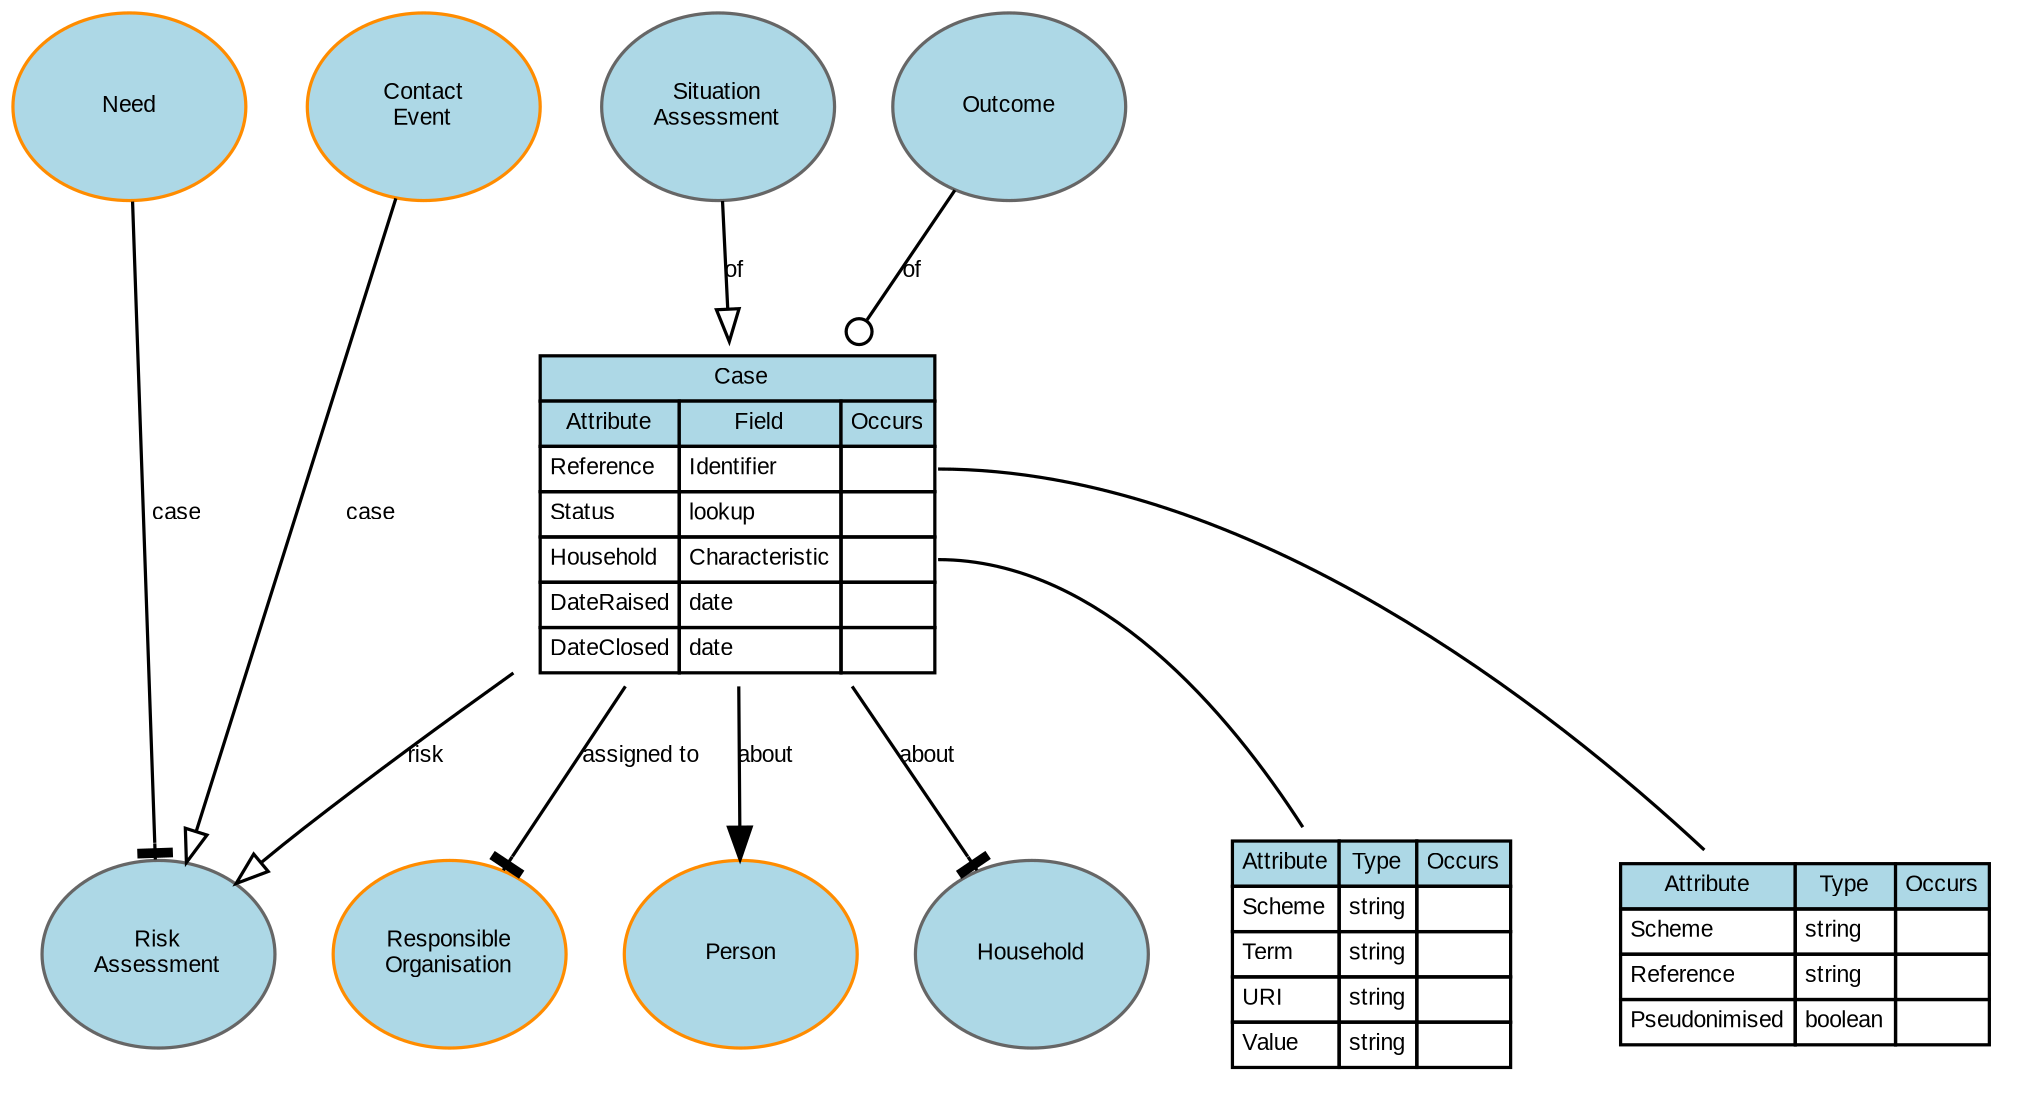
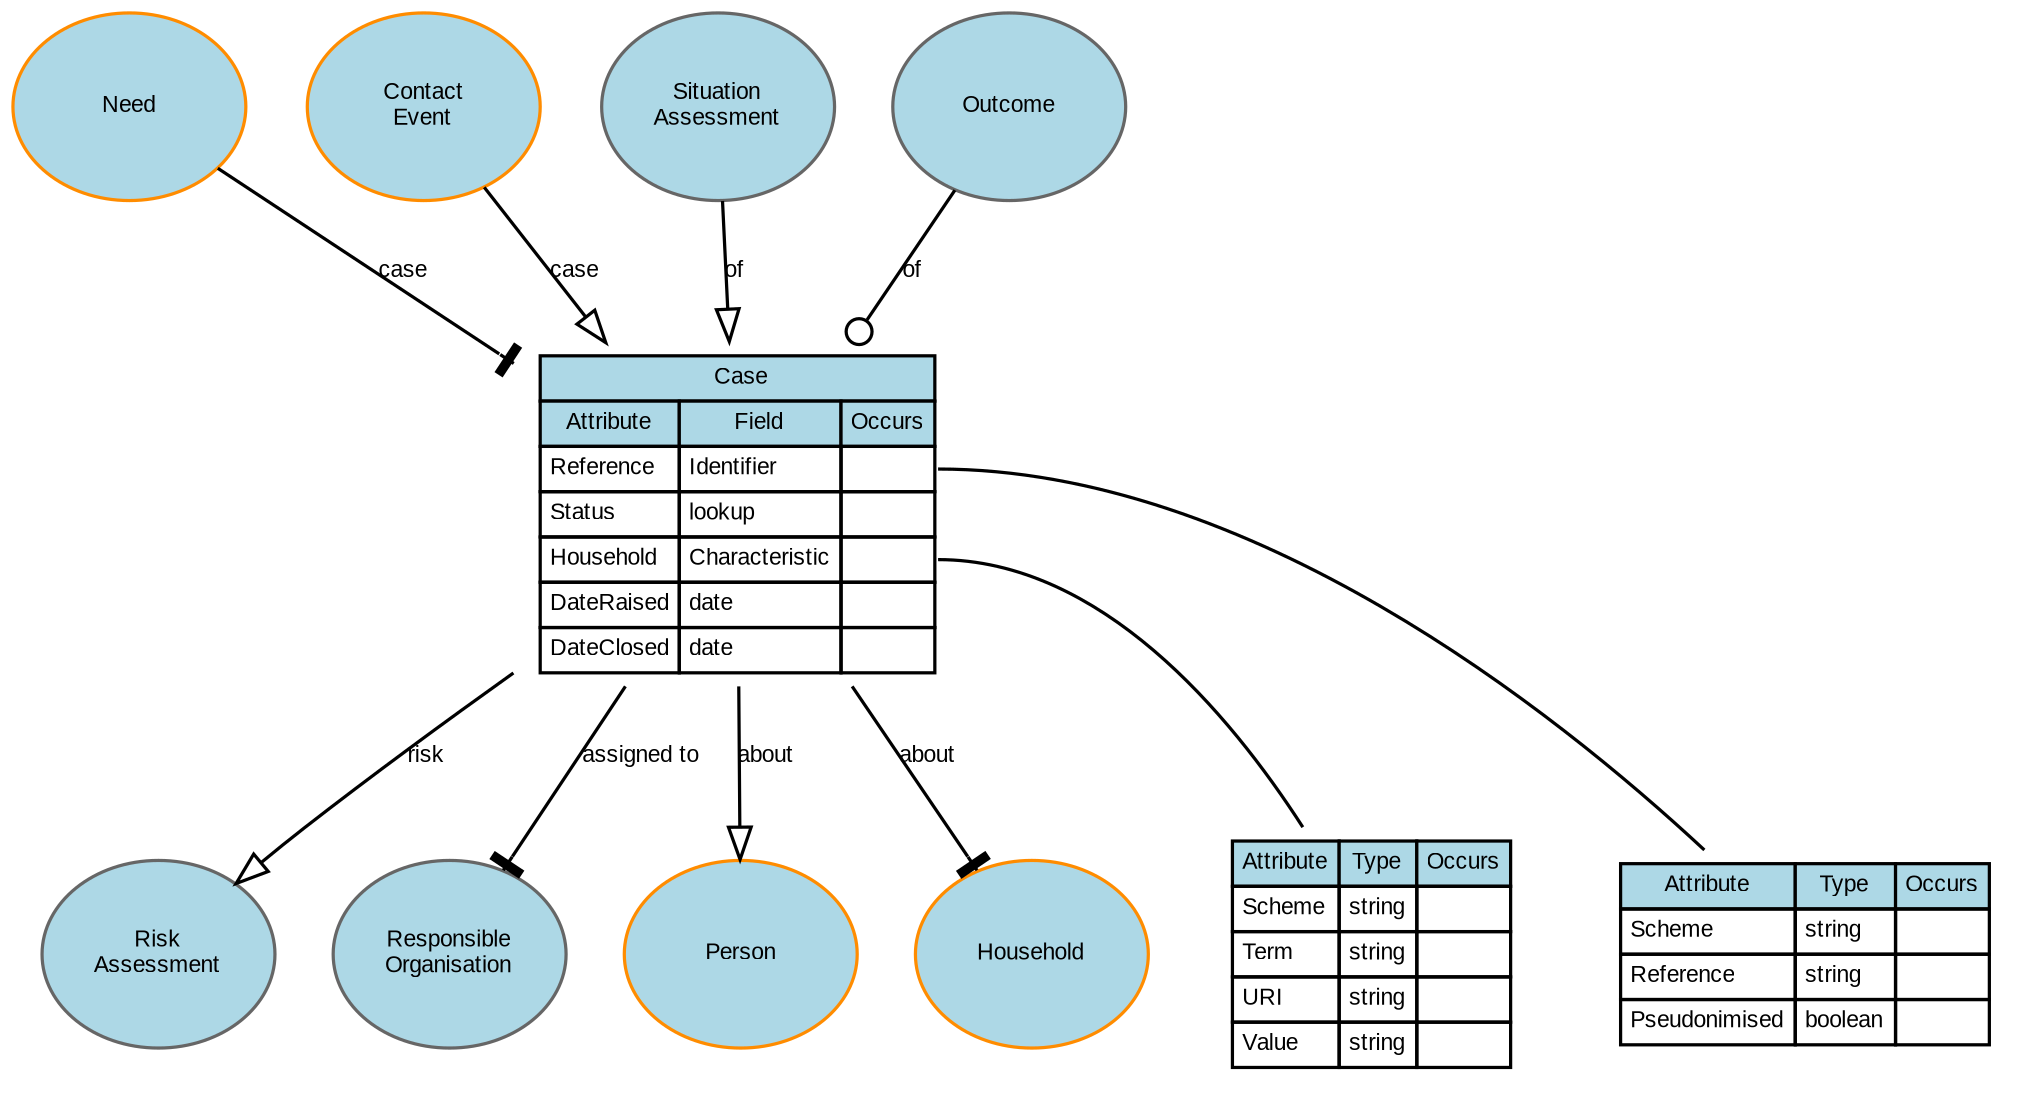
(296, 515) -> (535, 252)
(144, 522) -> (359, 261)
(739, 756) -> (739, 756)
(450, 954) -> (450, 954)
(1032, 954) -> (1032, 954)
